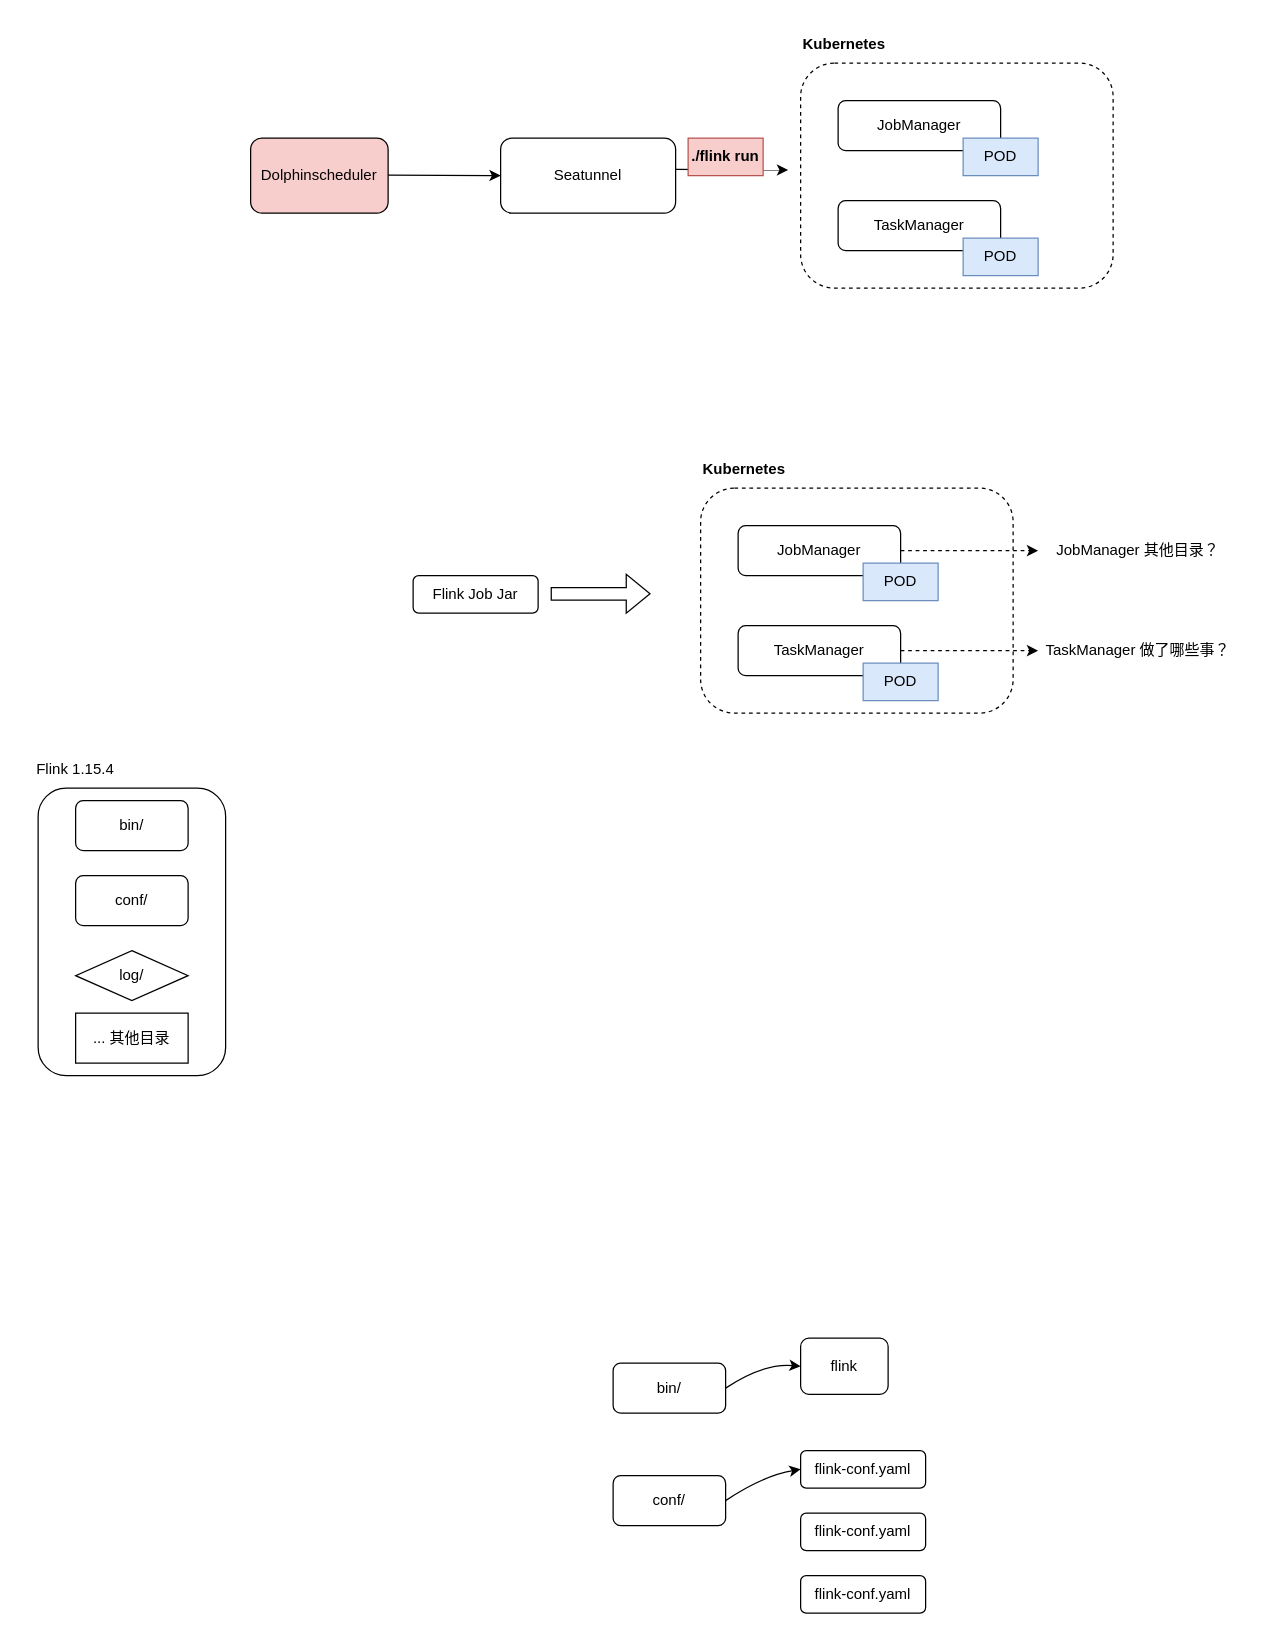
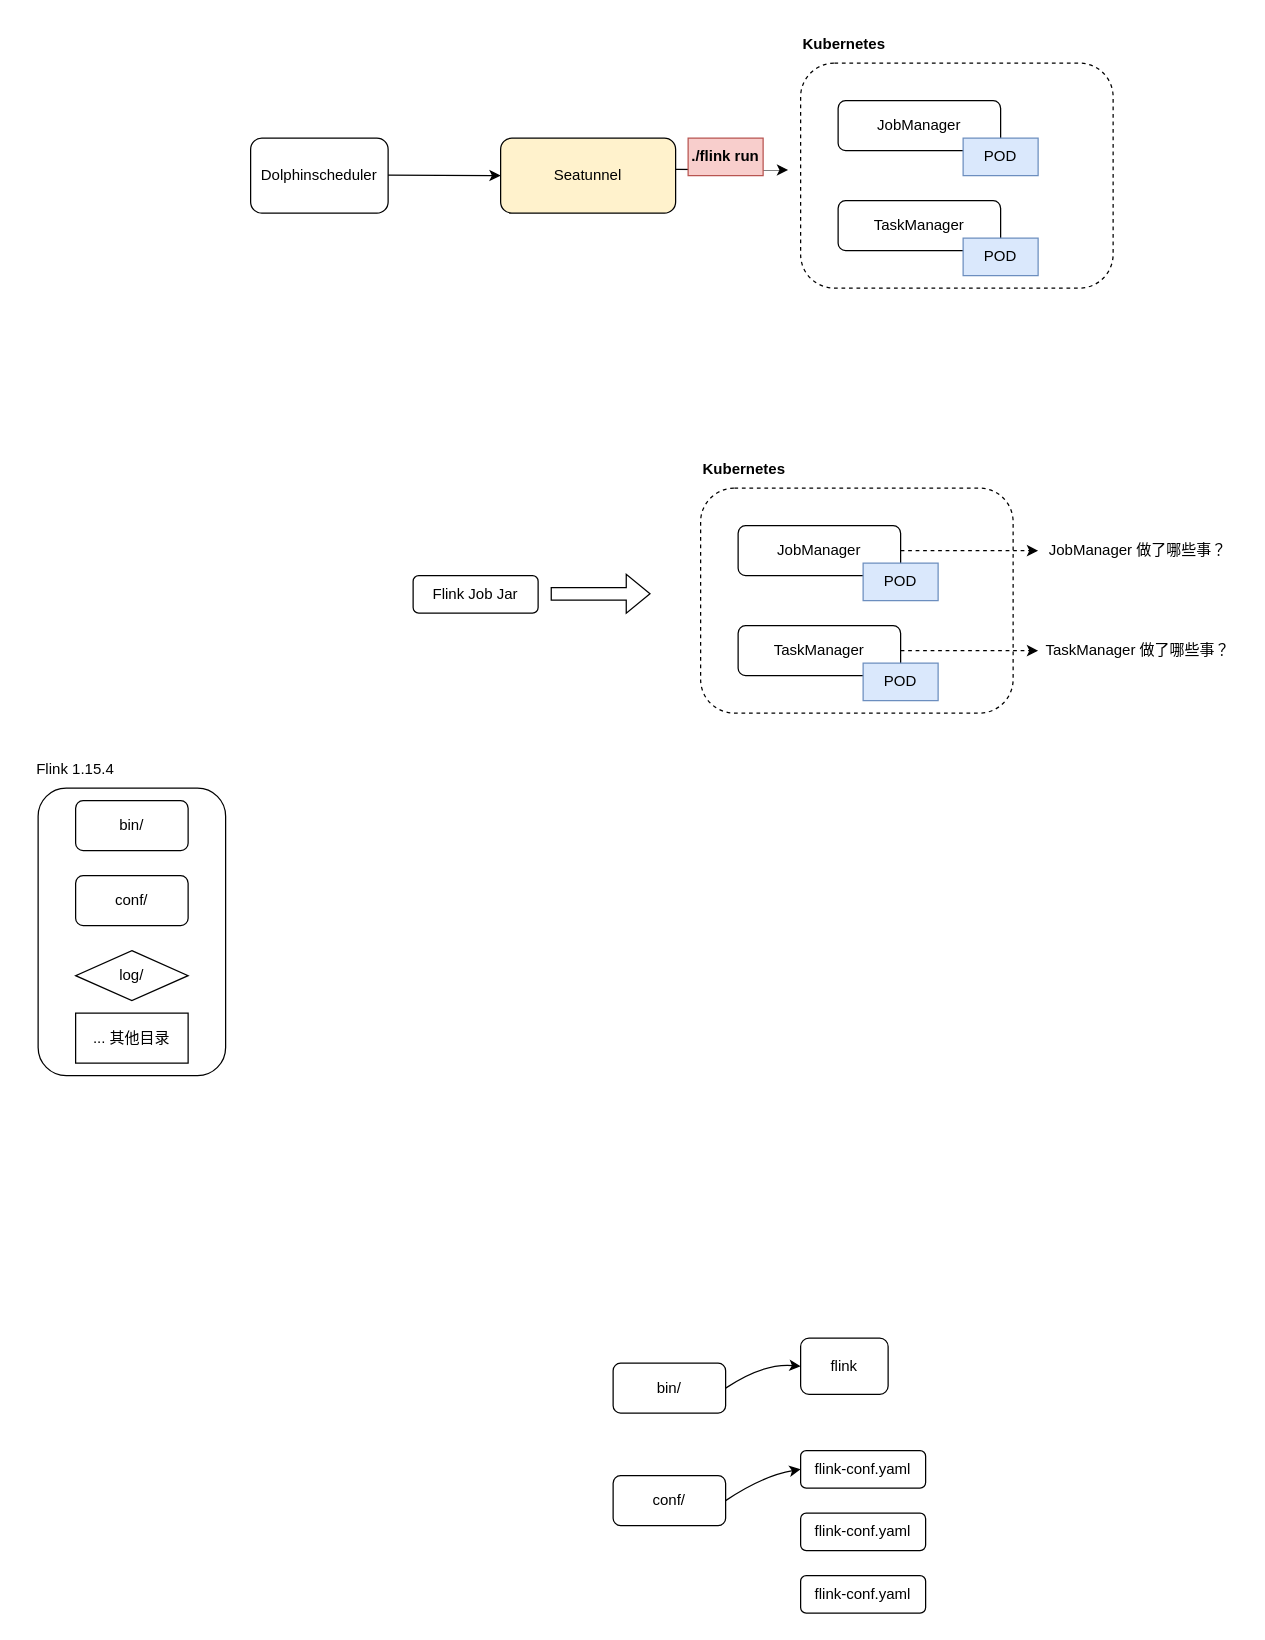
(319, 176) -> (319, 176)
(588, 176) -> (588, 176)
(1138, 551) -> (1138, 551)
